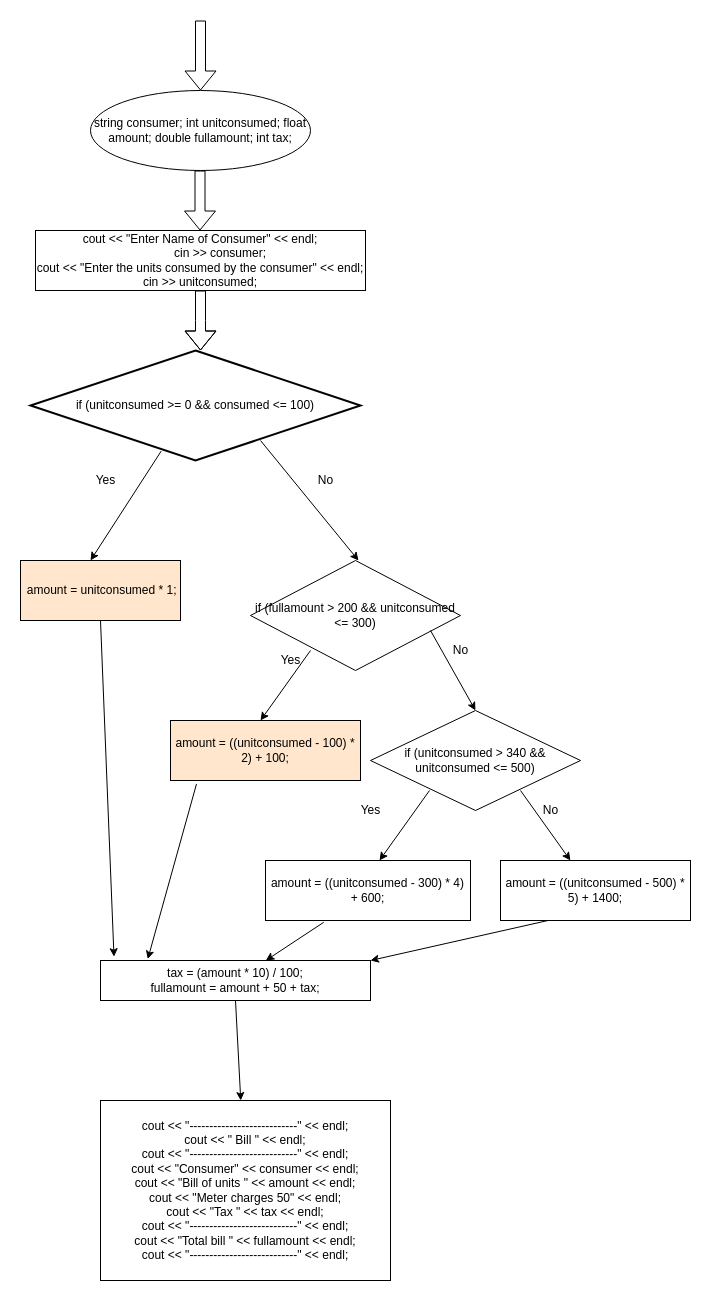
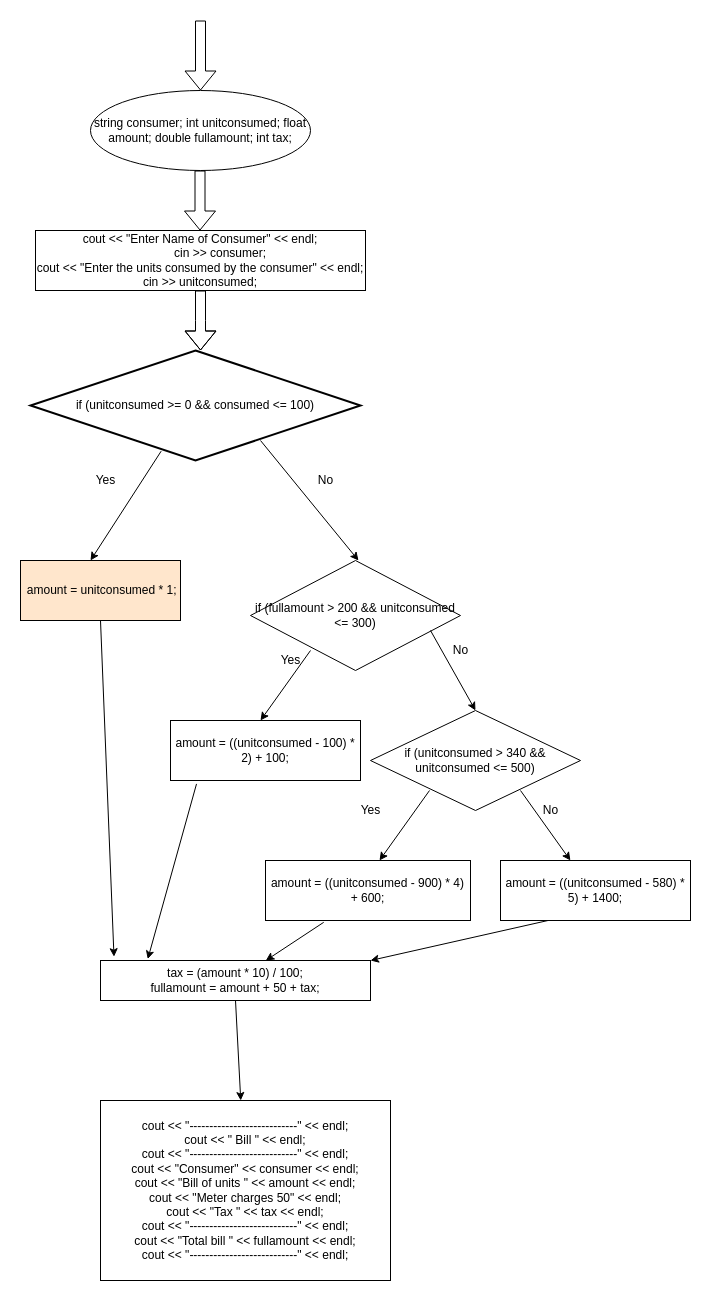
(266, 751) -> (266, 751)
(368, 891) -> (368, 891)
(596, 891) -> (596, 891)
